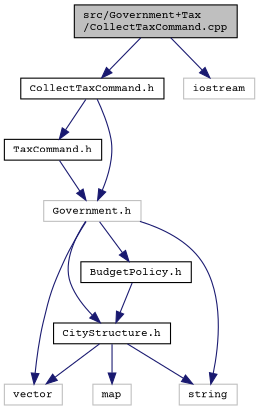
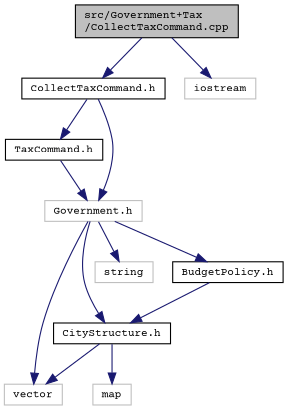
(155, 361) -> none
